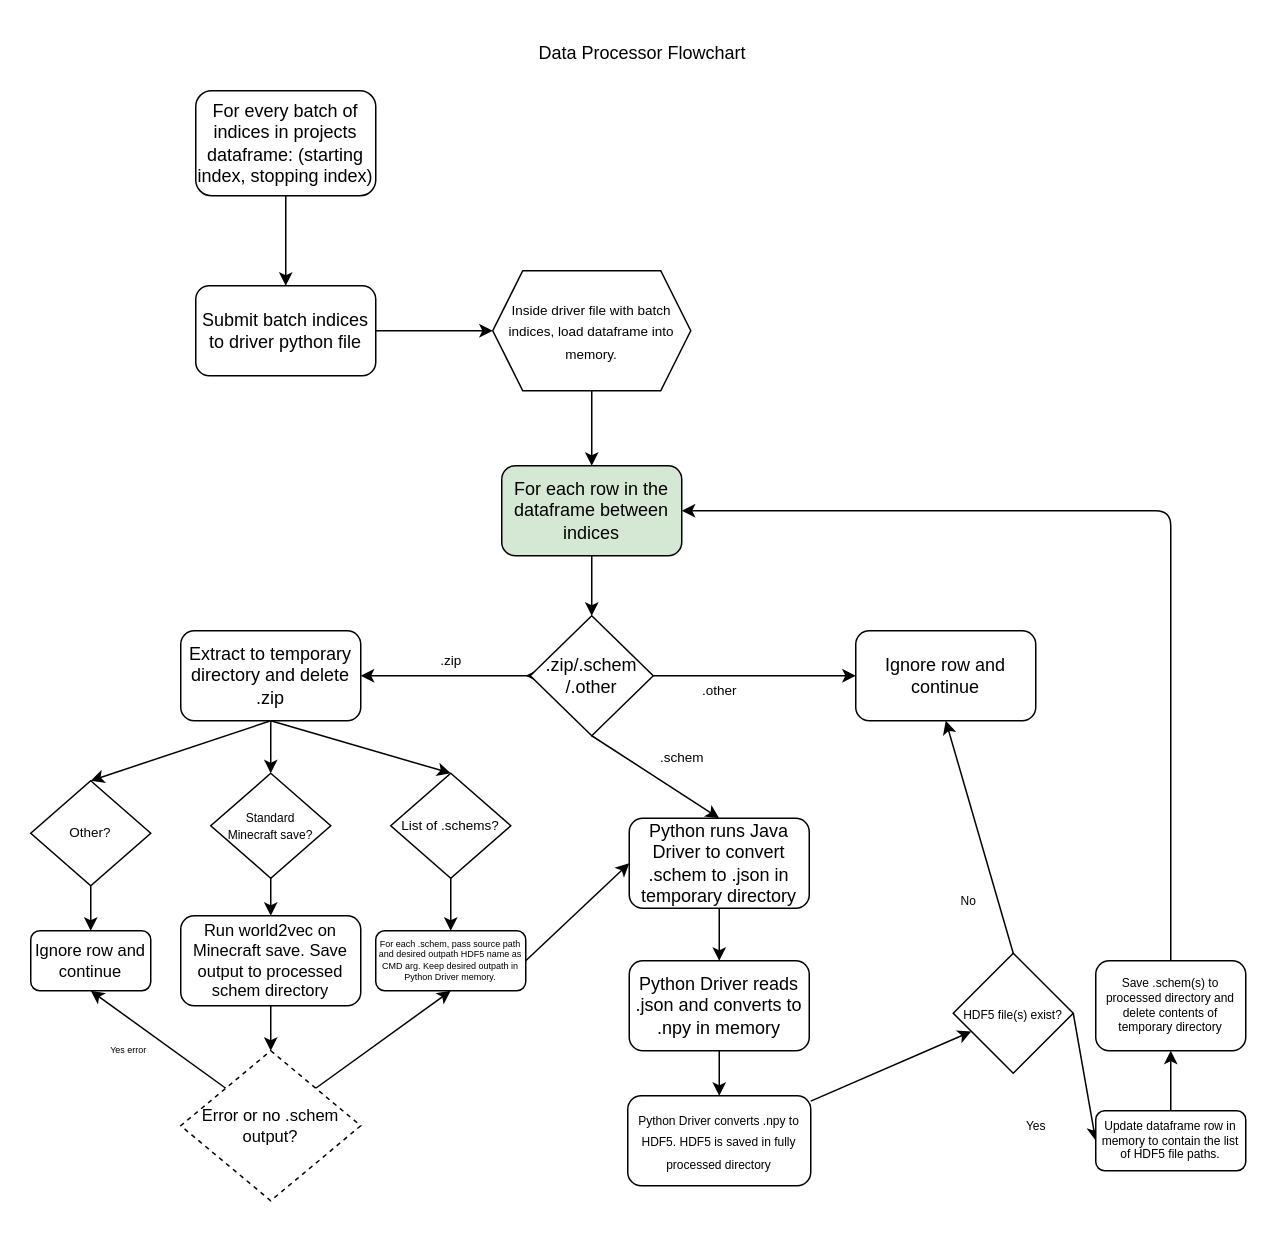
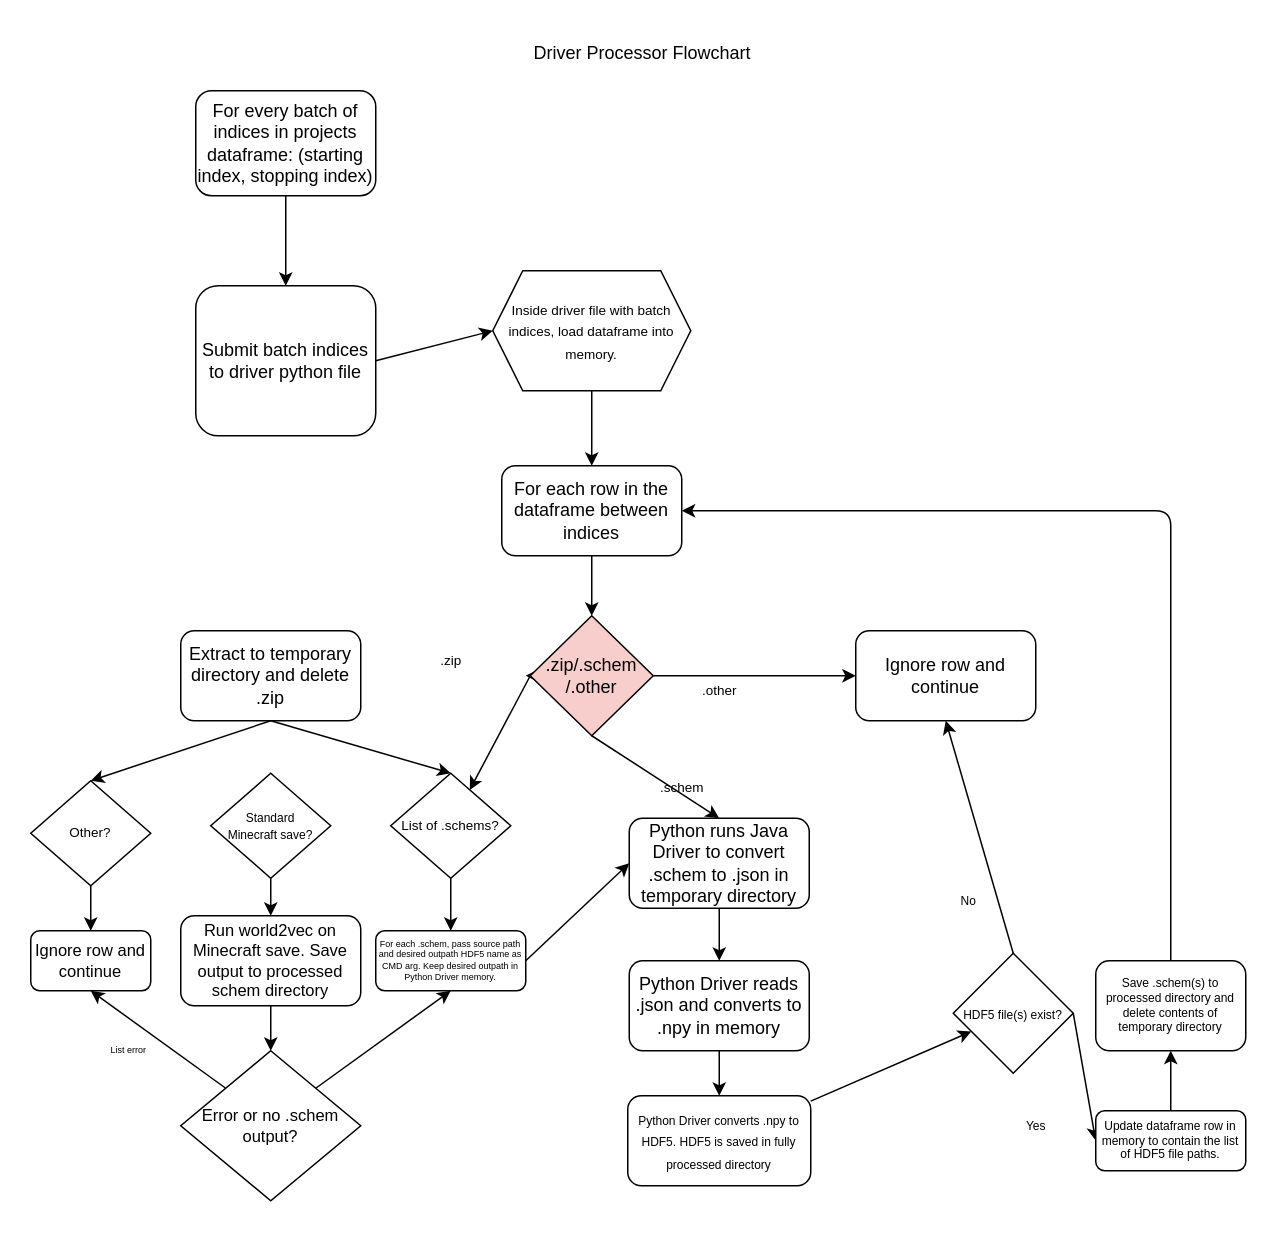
(643, 53) -> (643, 53)
(286, 331) -> (286, 361)
(592, 511) -> (592, 511)
(450, 676) -> (502, 729)
(592, 676) -> (592, 676)
(271, 743) -> none
(682, 758) -> (682, 788)
(129, 1051) -> (129, 1051)
(271, 1126) -> (271, 1126)
